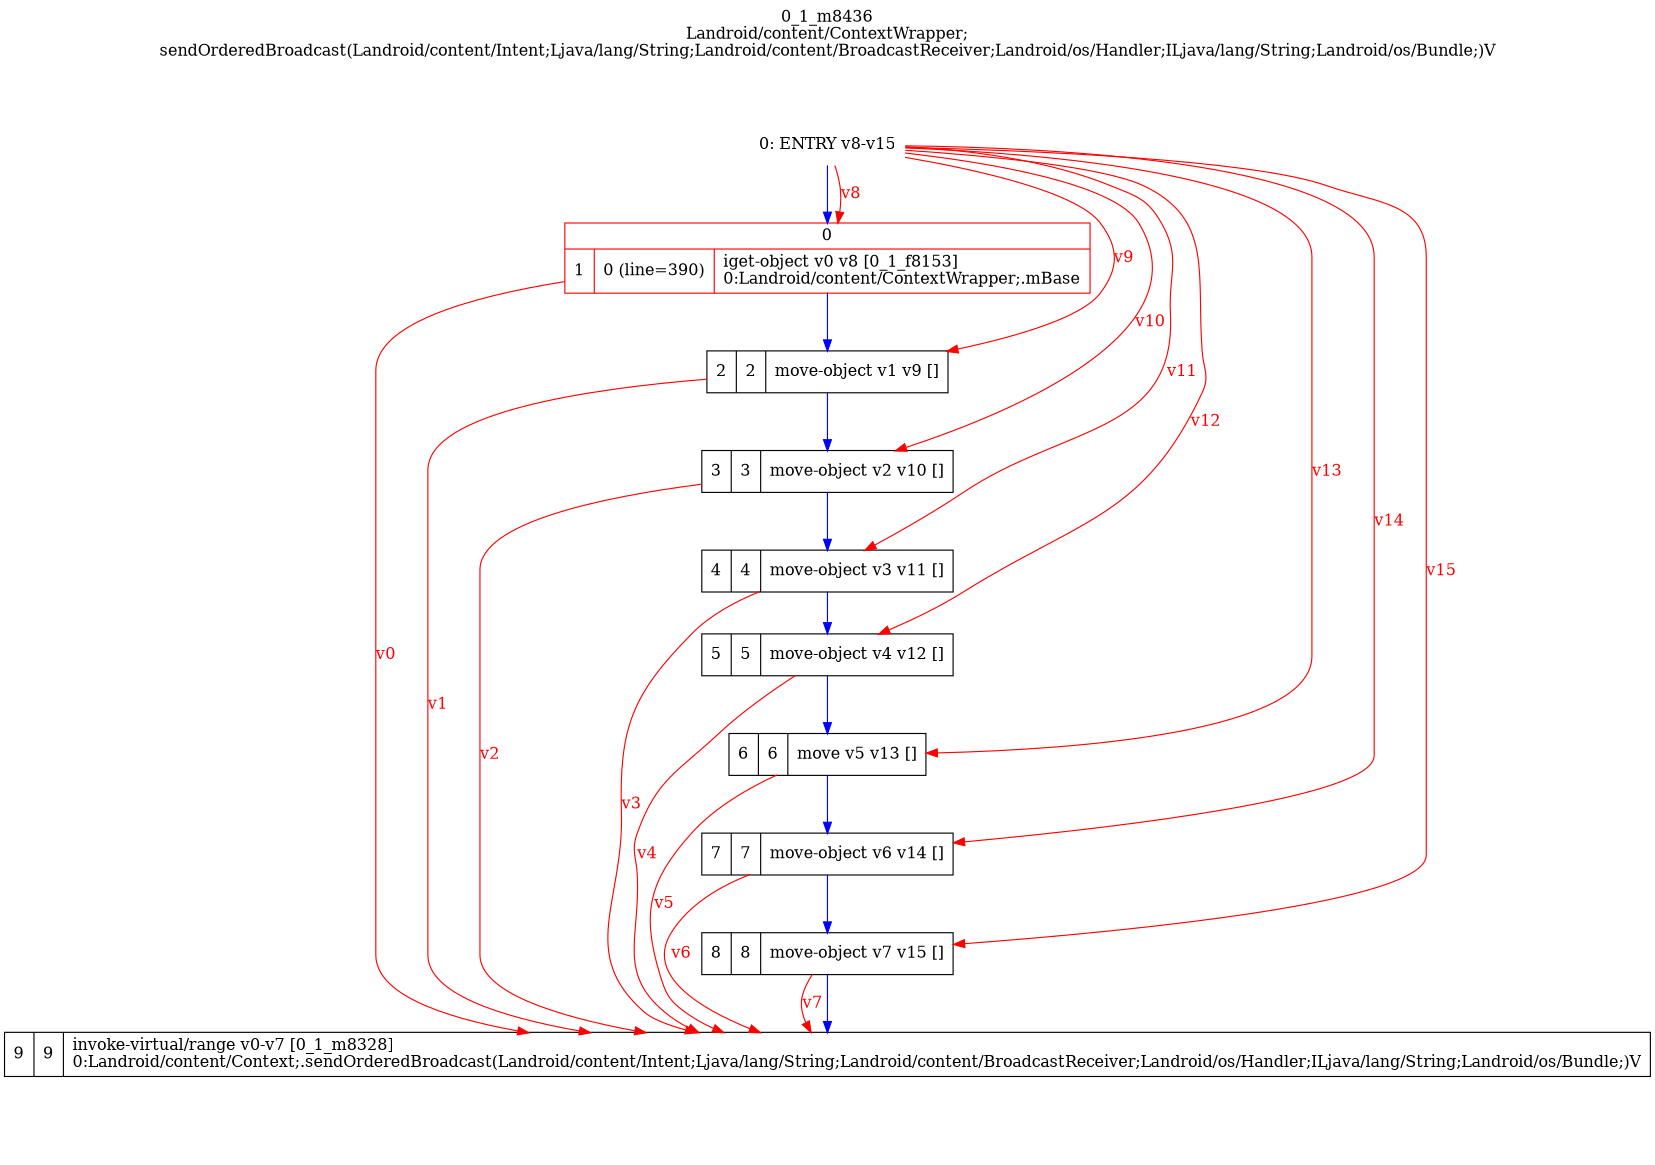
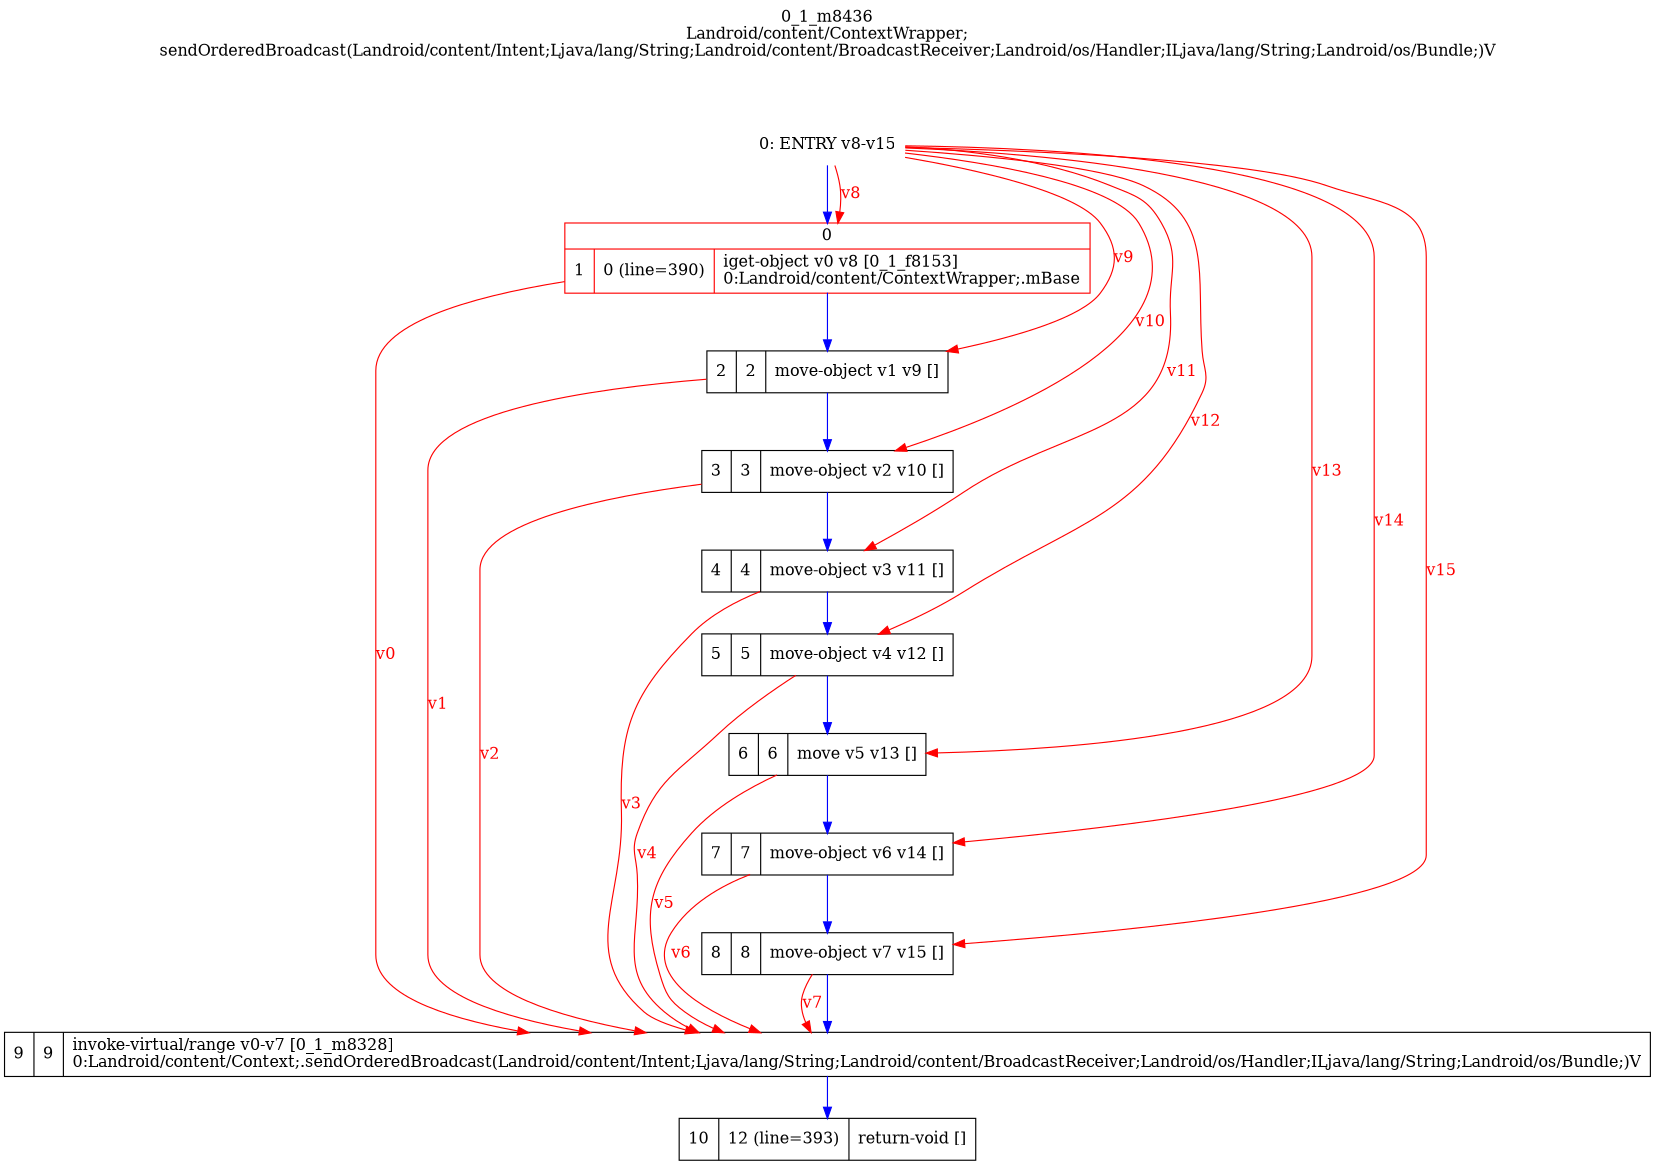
none -> (827, 1139)
